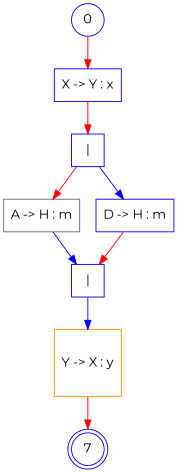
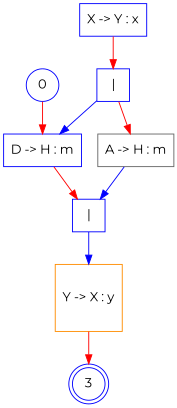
(88, 48) -> (43, 113)
(88, 449) -> (89, 384)
